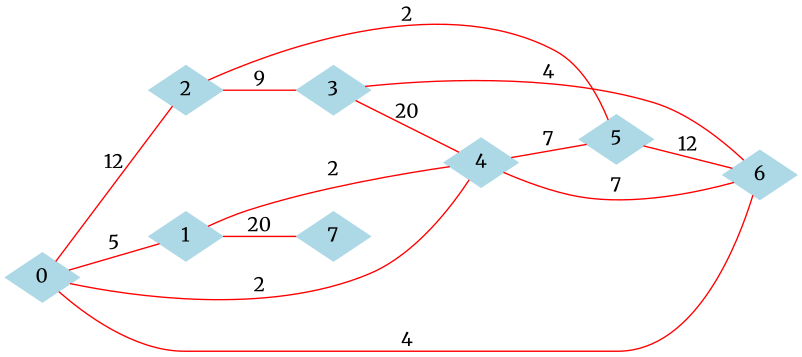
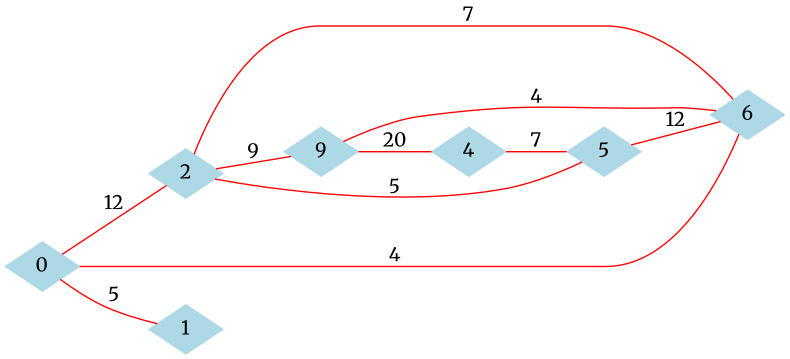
(407, 16) -> (395, 188)
(333, 90) -> (321, 152)
(327, 189) -> none
(618, 200) -> (443, 26)
(333, 236) -> none
(290, 295) -> none
